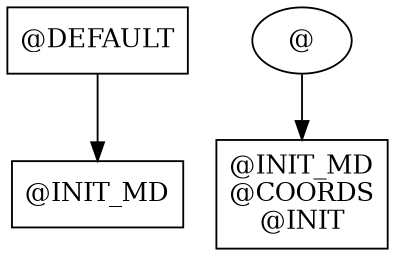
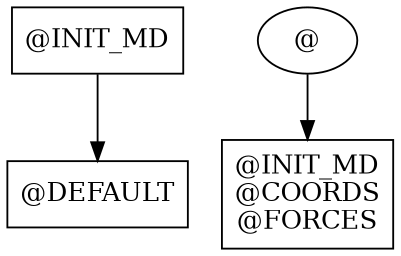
(98, 108) -> (98, 108)
(302, 194) -> (308, 194)
